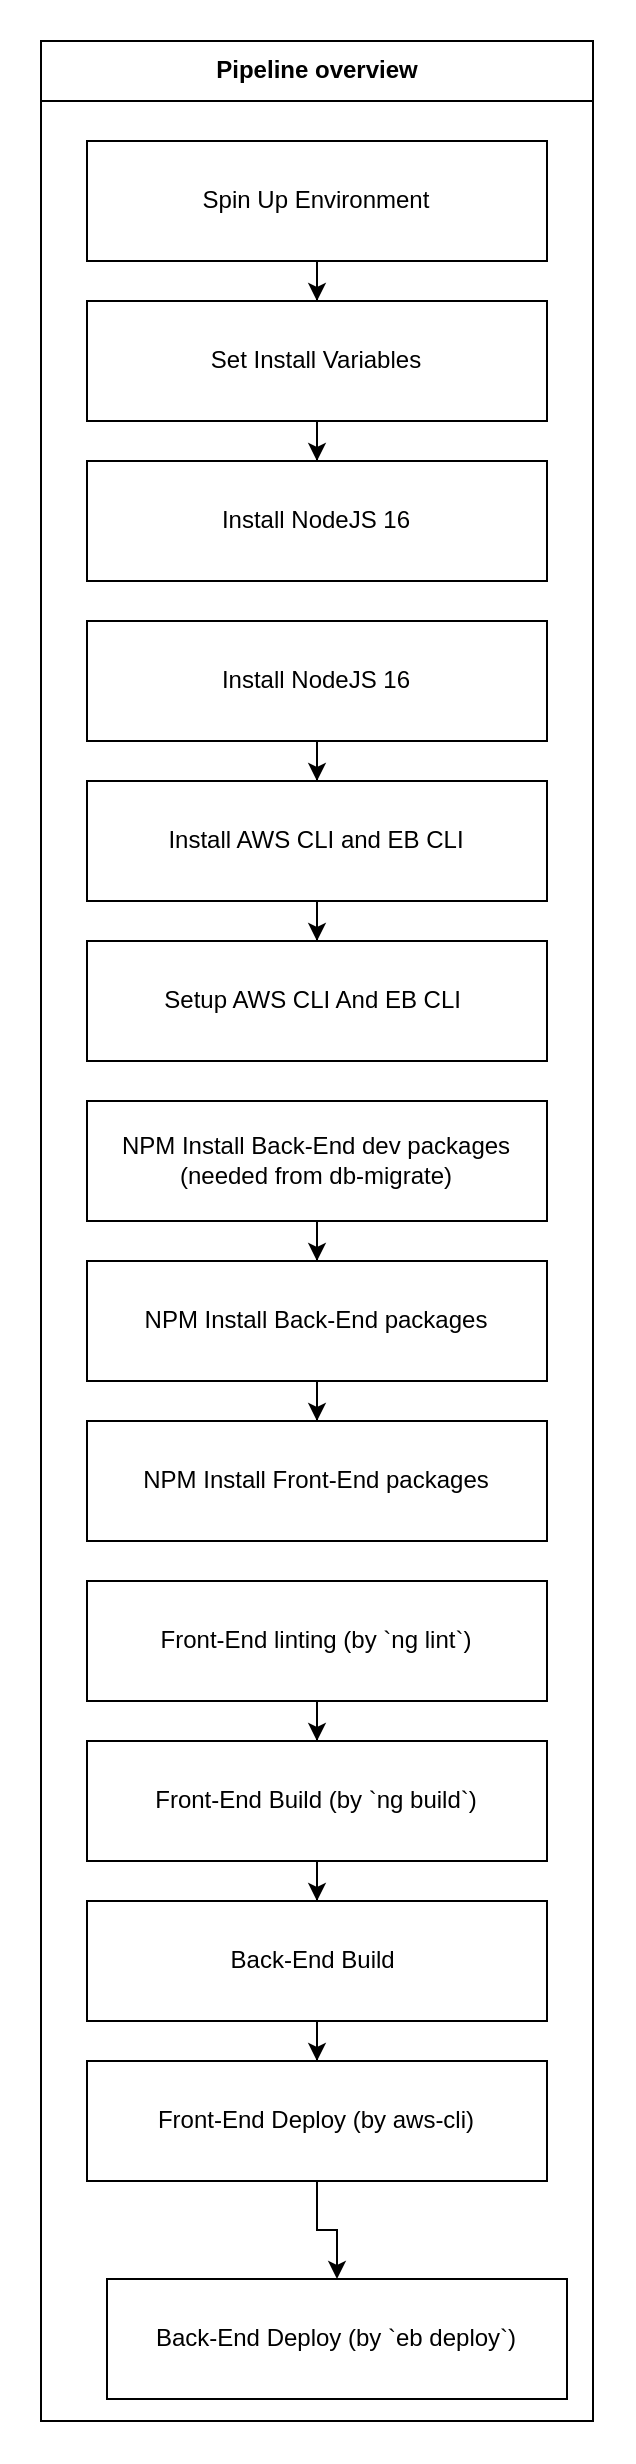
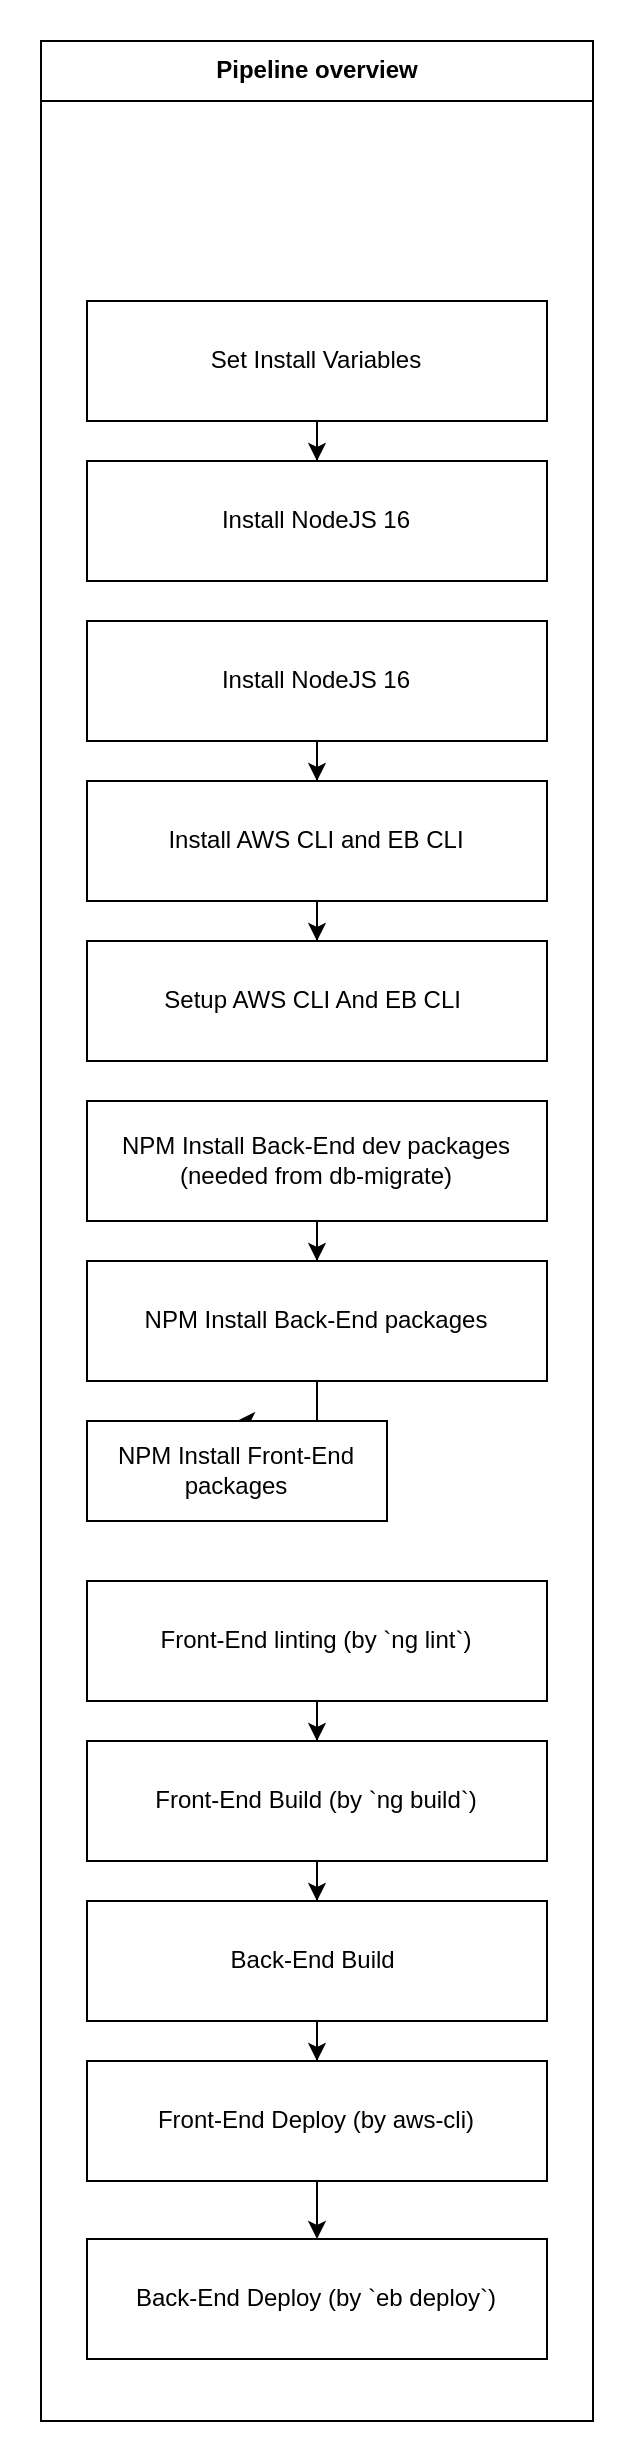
(317, 201) -> none
(317, 288) -> none
(317, 1481) -> (237, 1471)
(337, 2339) -> (317, 2299)
